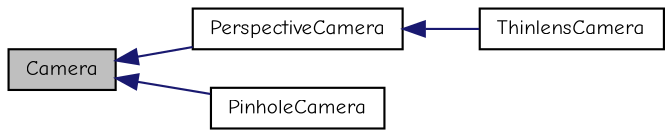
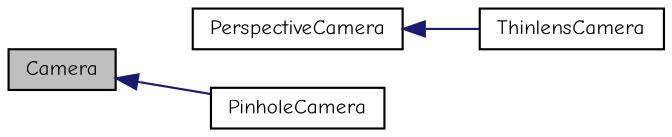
(165, 52) -> none
